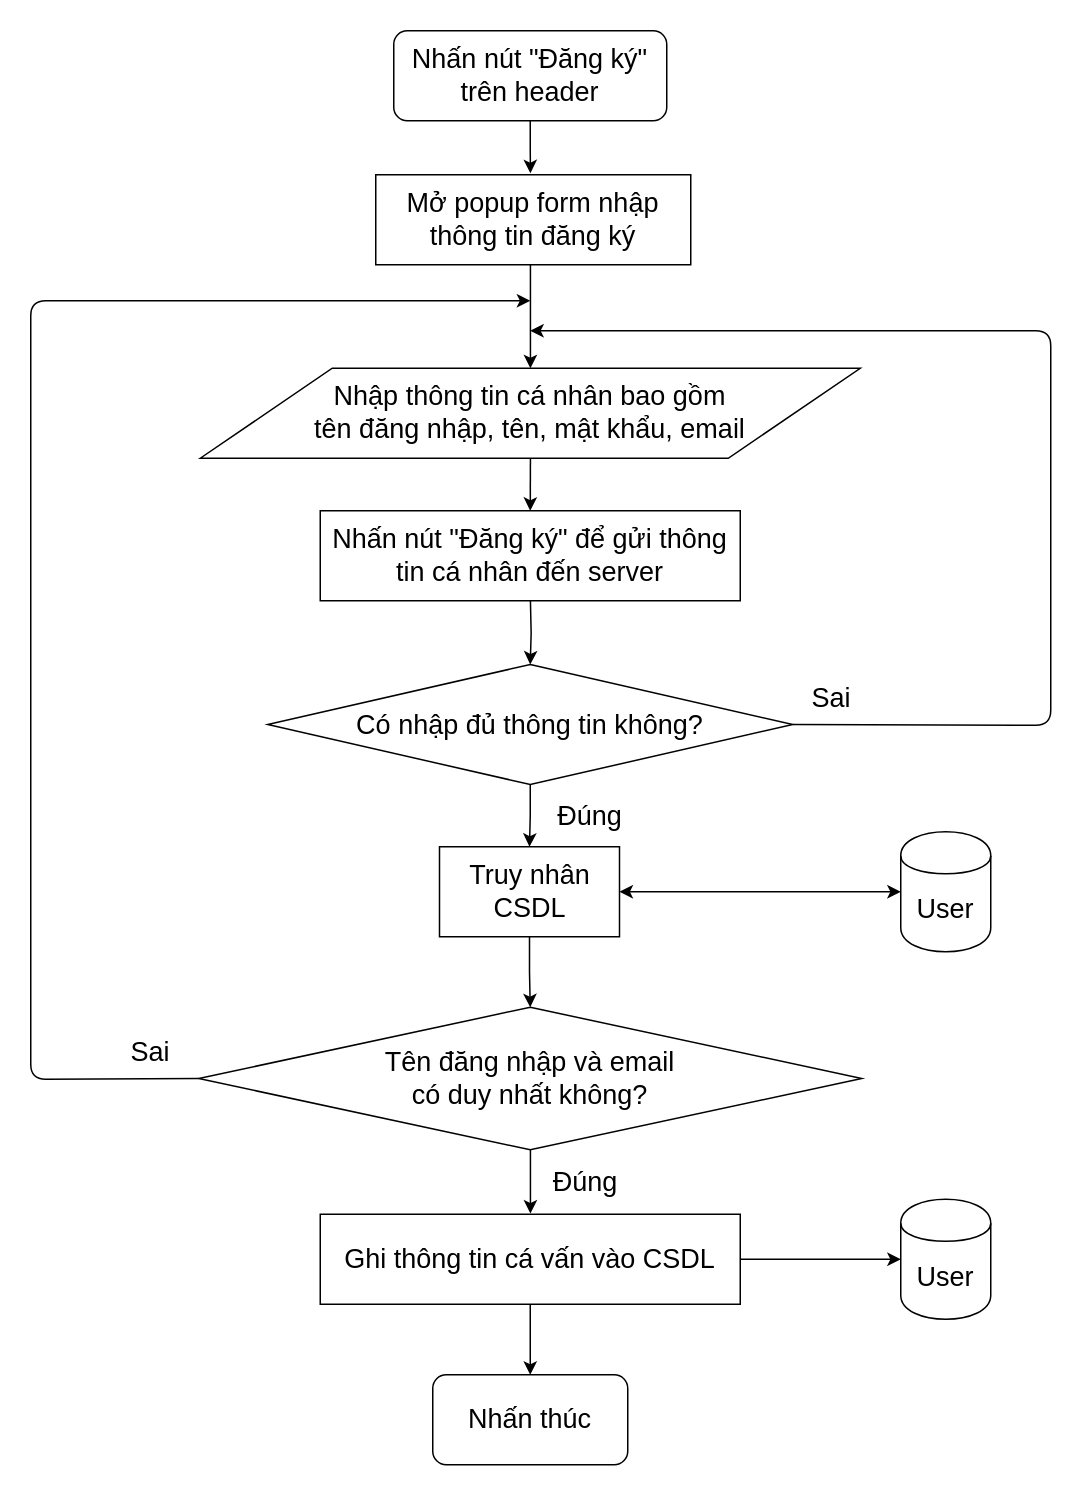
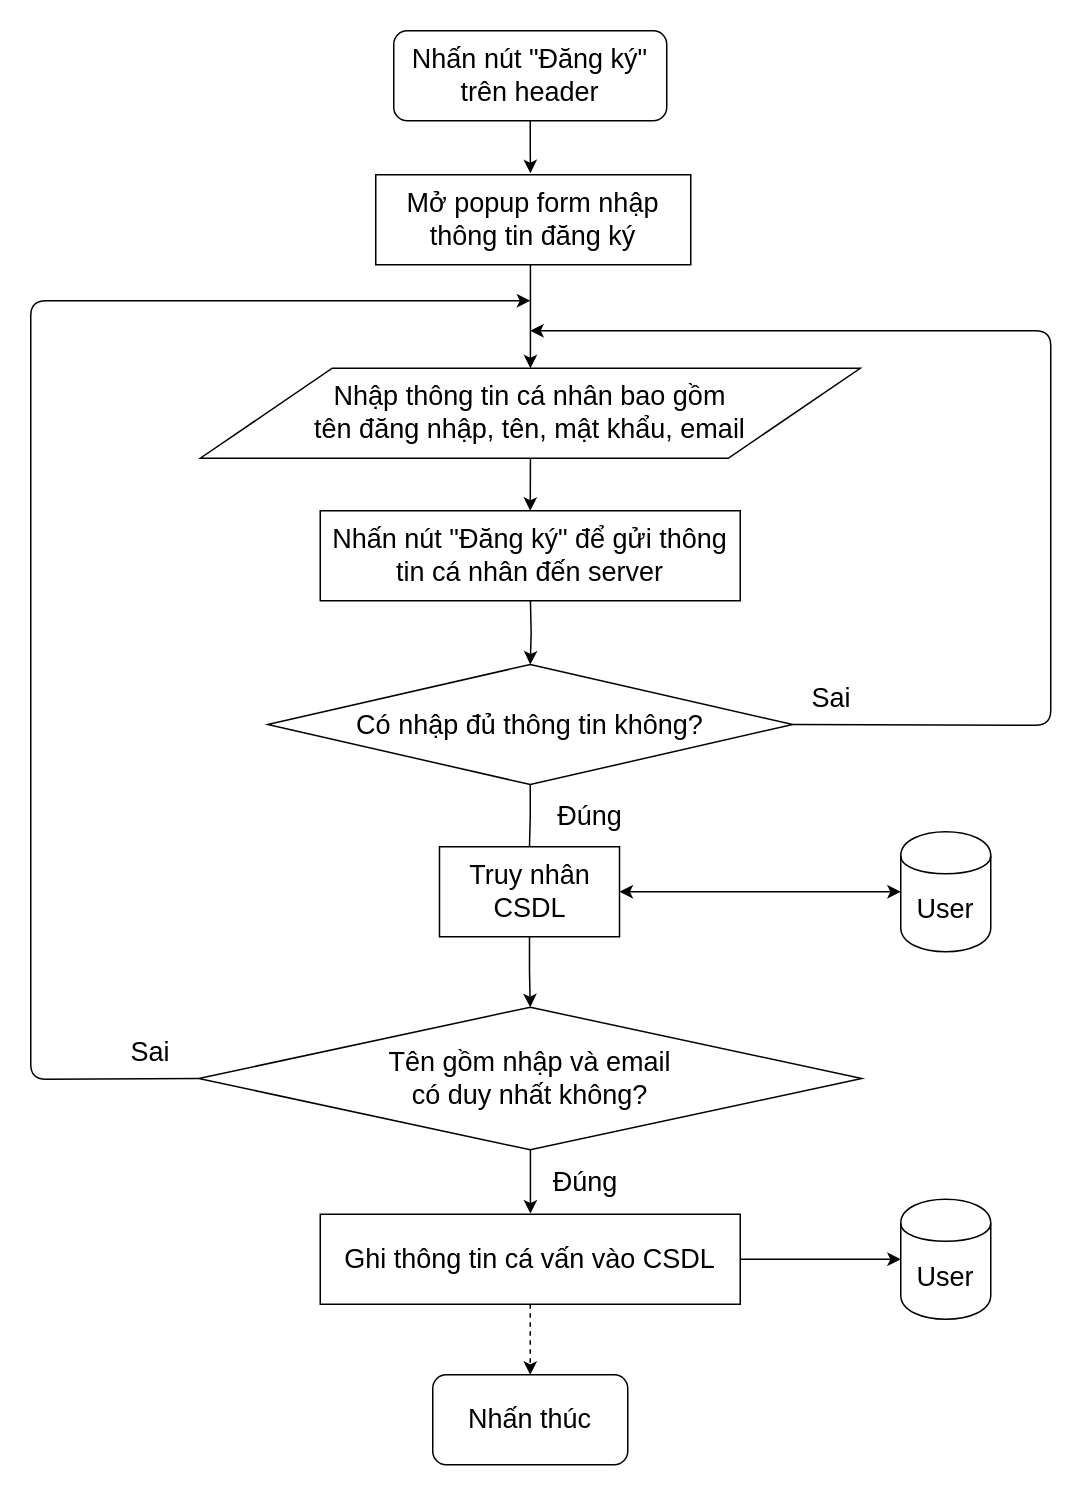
(530, 835) -> (530, 839)
(530, 1079) -> (530, 1079)
(530, 1336) -> (530, 1336)
